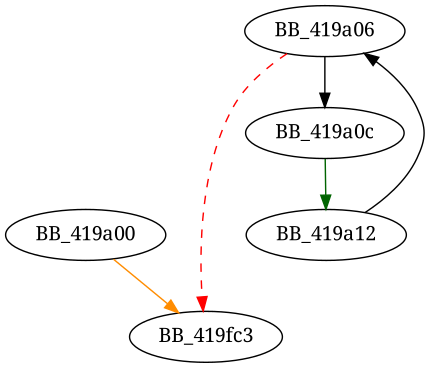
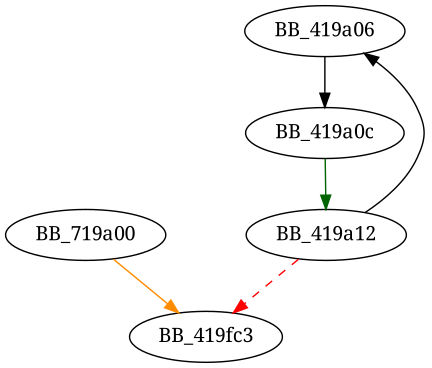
(212, 162) -> (271, 282)
(86, 235) -> (86, 235)
